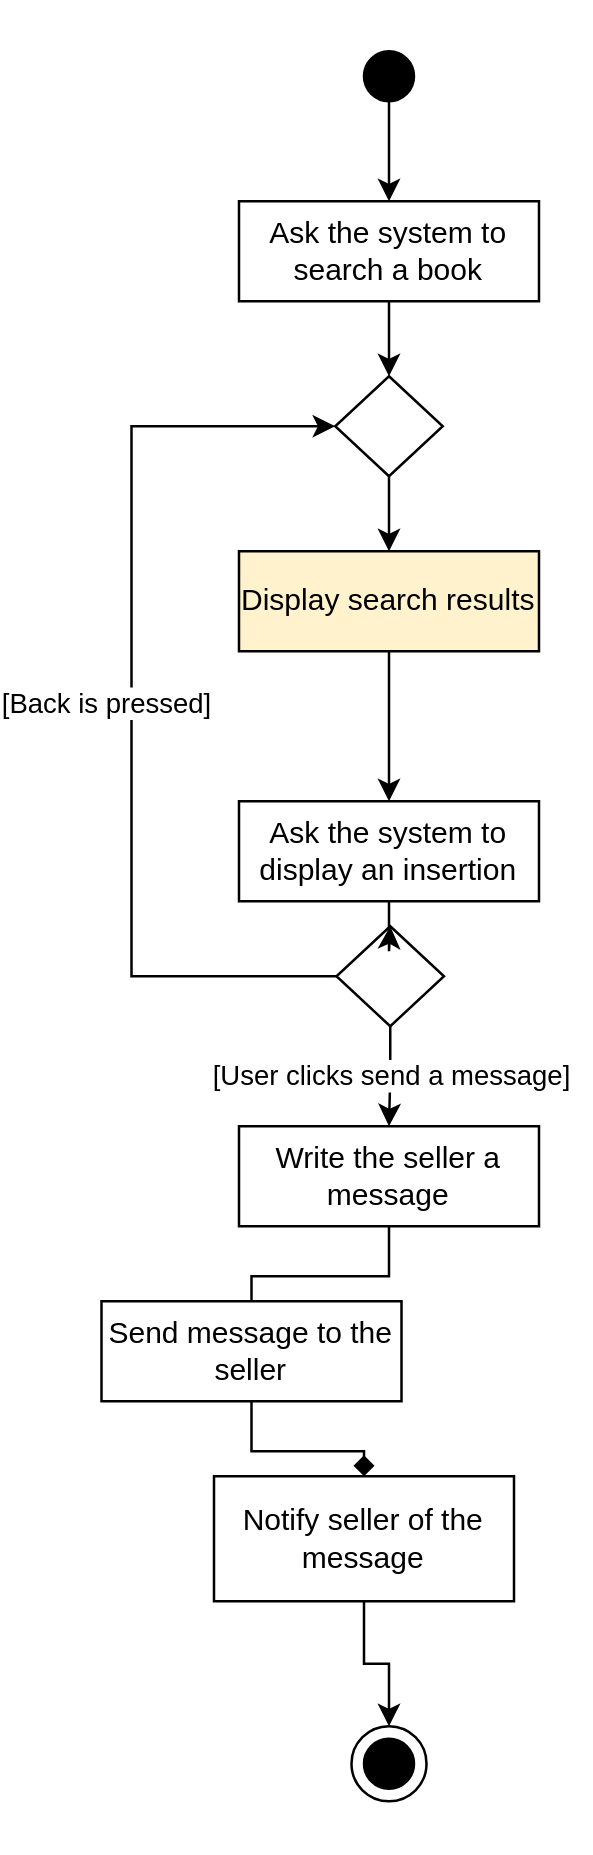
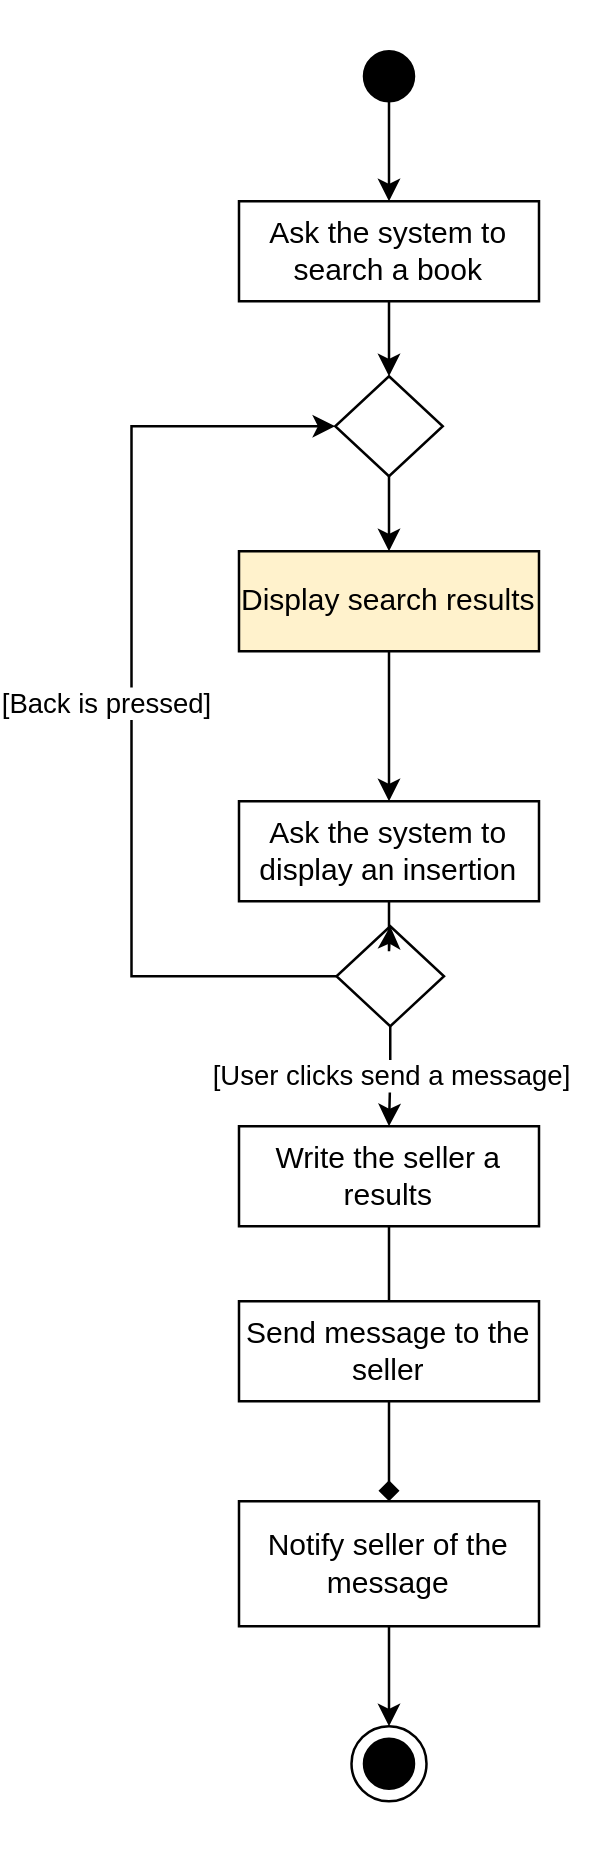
(389, 1176) -> (389, 1176)
(251, 1351) -> (389, 1351)
(364, 1539) -> (389, 1564)
